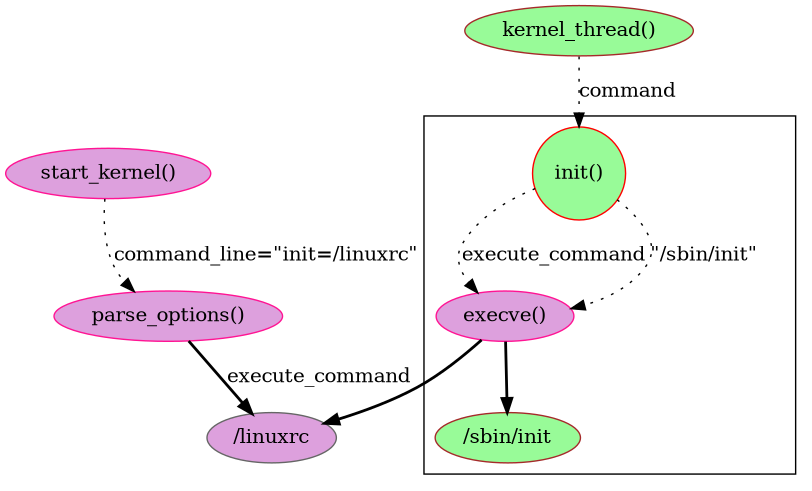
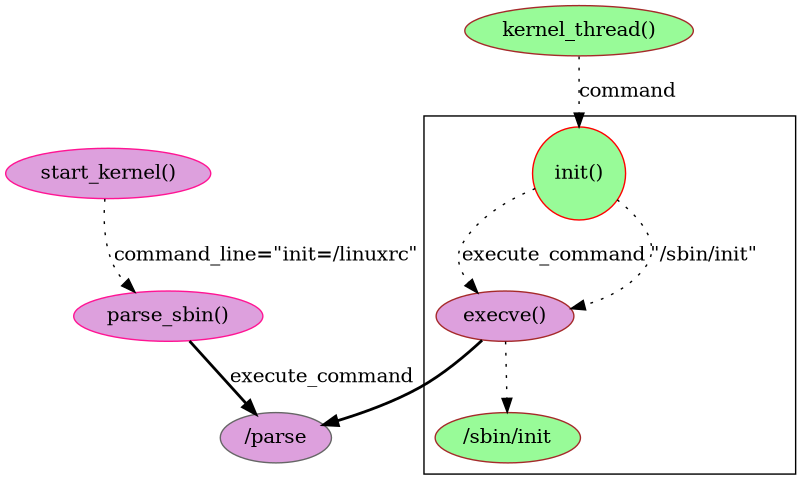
(168, 316) -> (168, 316)
(505, 316) -> (505, 316)
(506, 370) -> (506, 370)
(272, 438) -> (276, 438)
